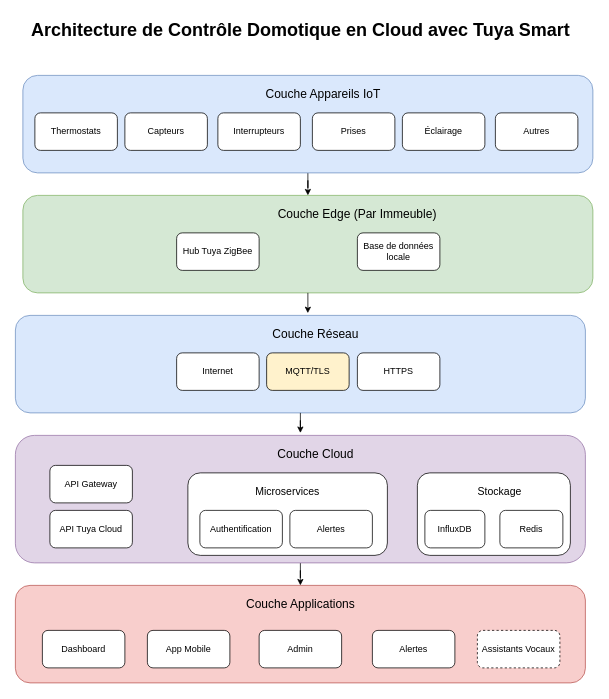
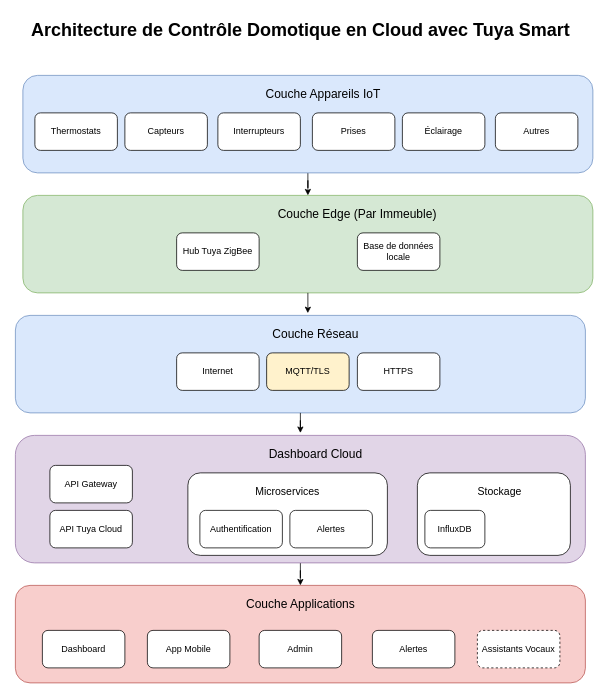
(316, 454) -> (316, 454)
(531, 529) -> none
